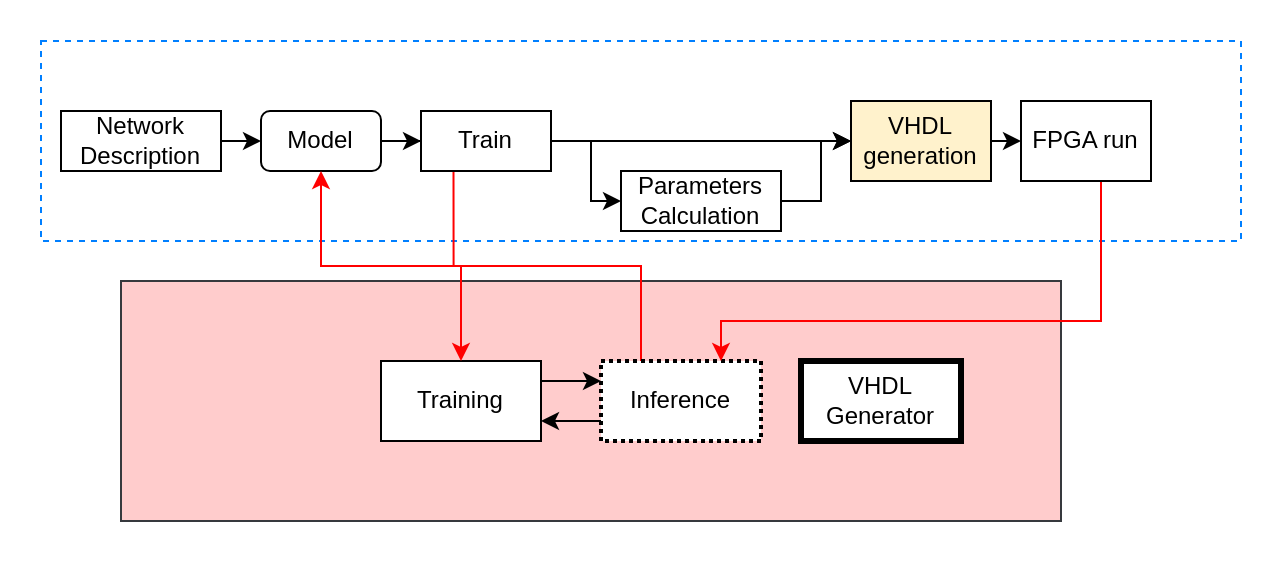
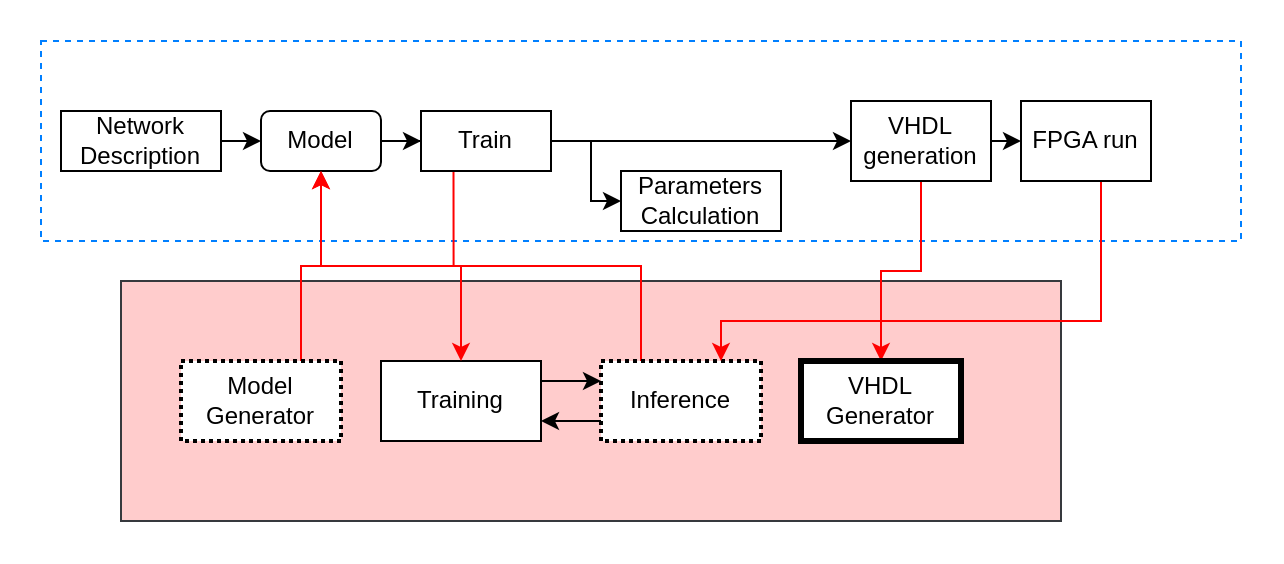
(921, 141) -> (921, 141)
(821, 193) -> none
none -> (908, 271)
none -> (301, 306)
none -> (261, 401)
